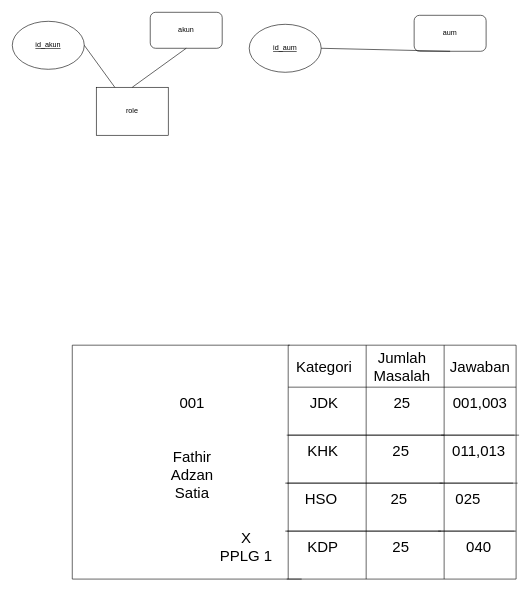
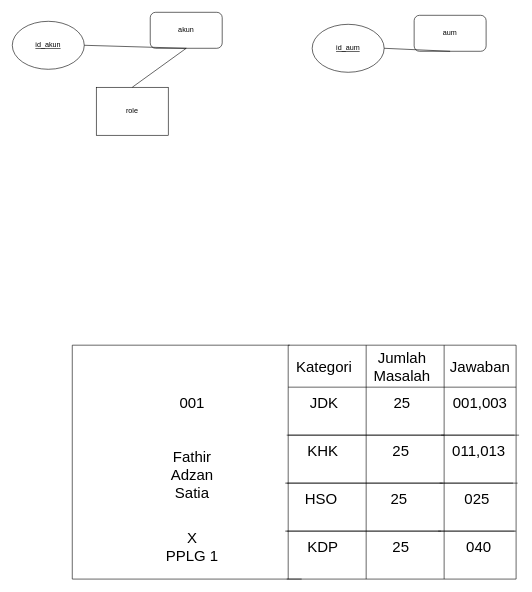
(285, 48) -> (348, 48)
(99, 66) -> (129, 47)
(468, 498) -> (477, 498)
(246, 546) -> (192, 546)
